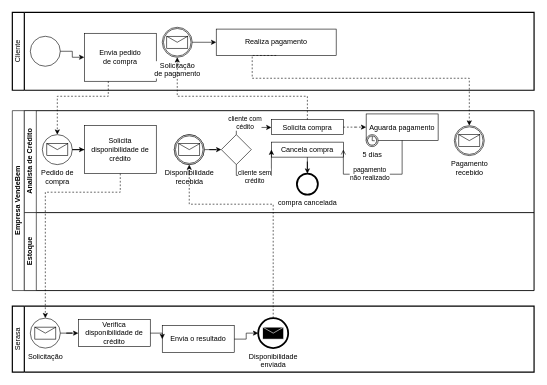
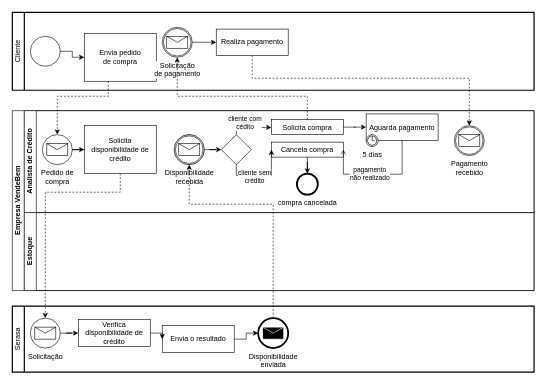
(276, 42) -> (252, 42)
(353, 127) -> (353, 127)
